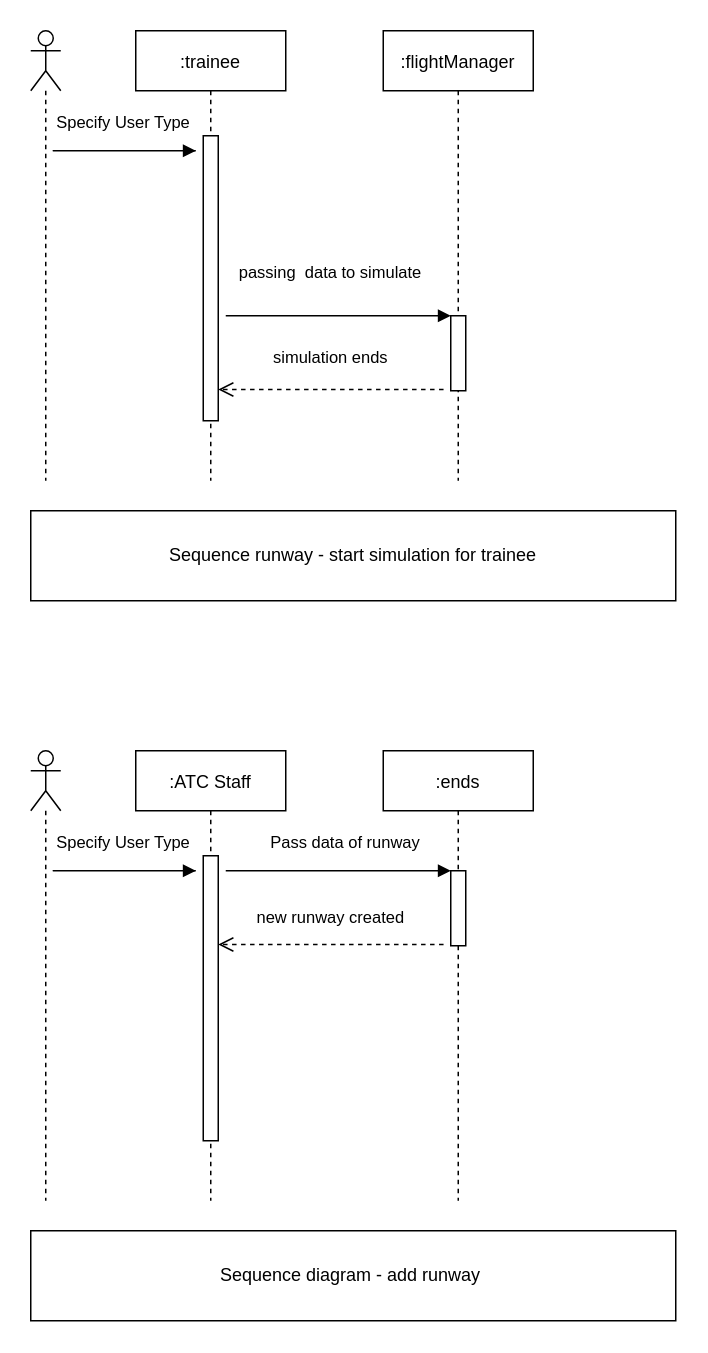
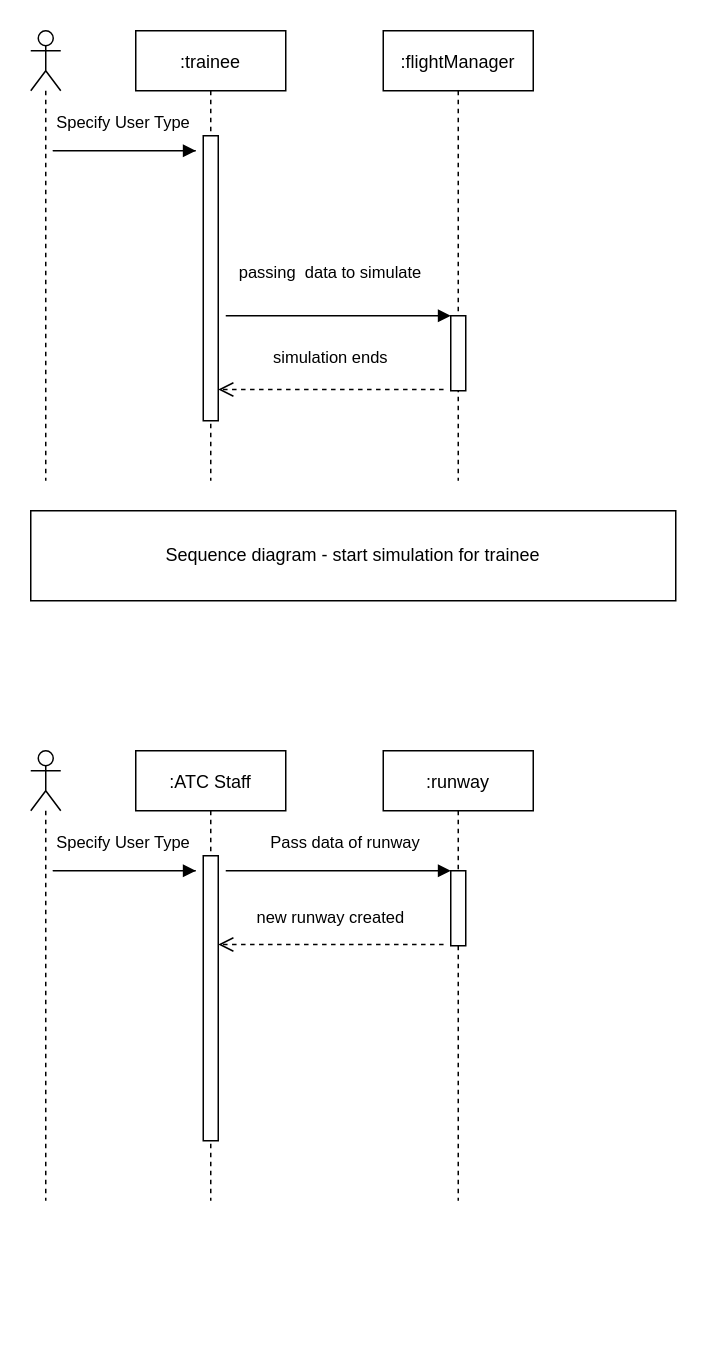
(353, 556) -> (353, 556)
(458, 782) -> (458, 782)
(353, 1276) -> none
